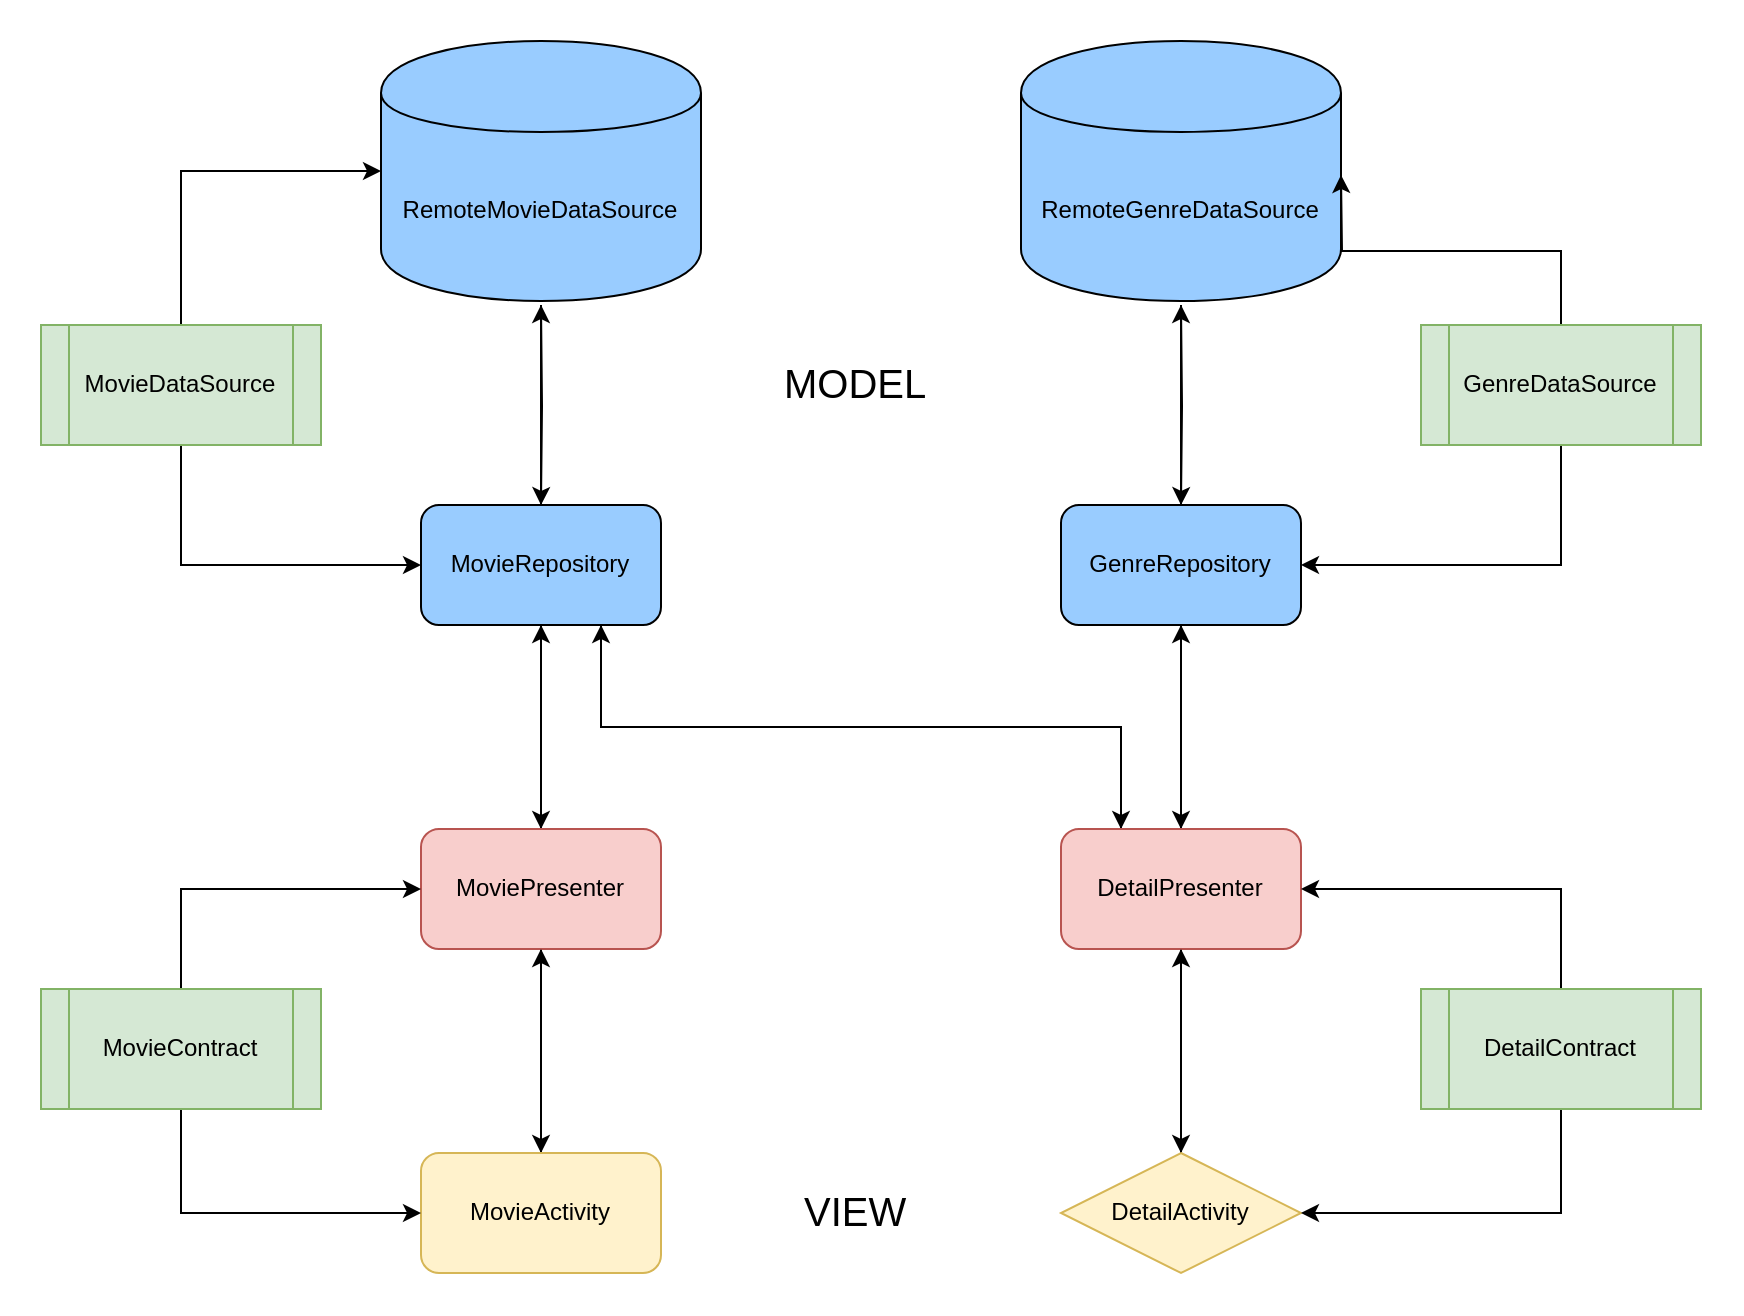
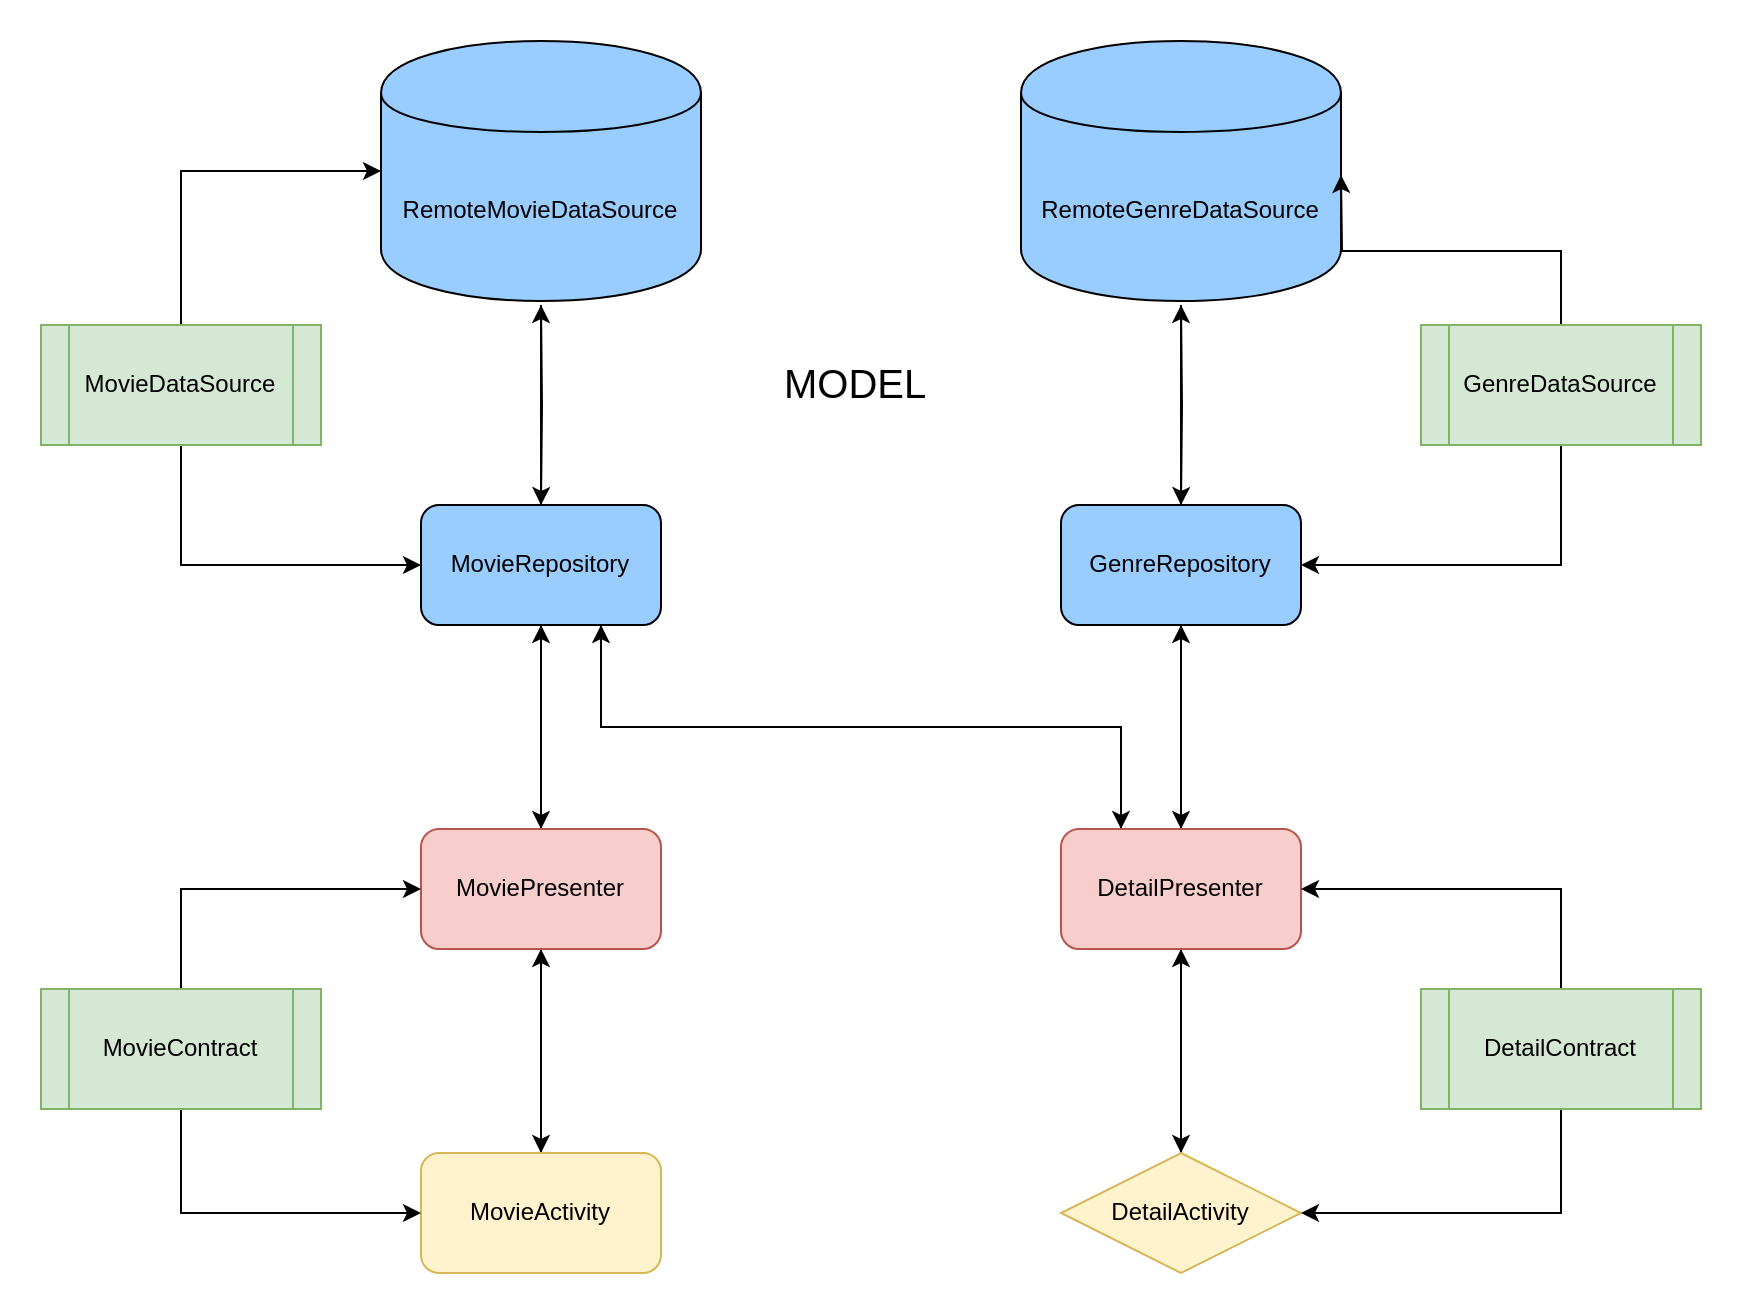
(871, 1213) -> none
